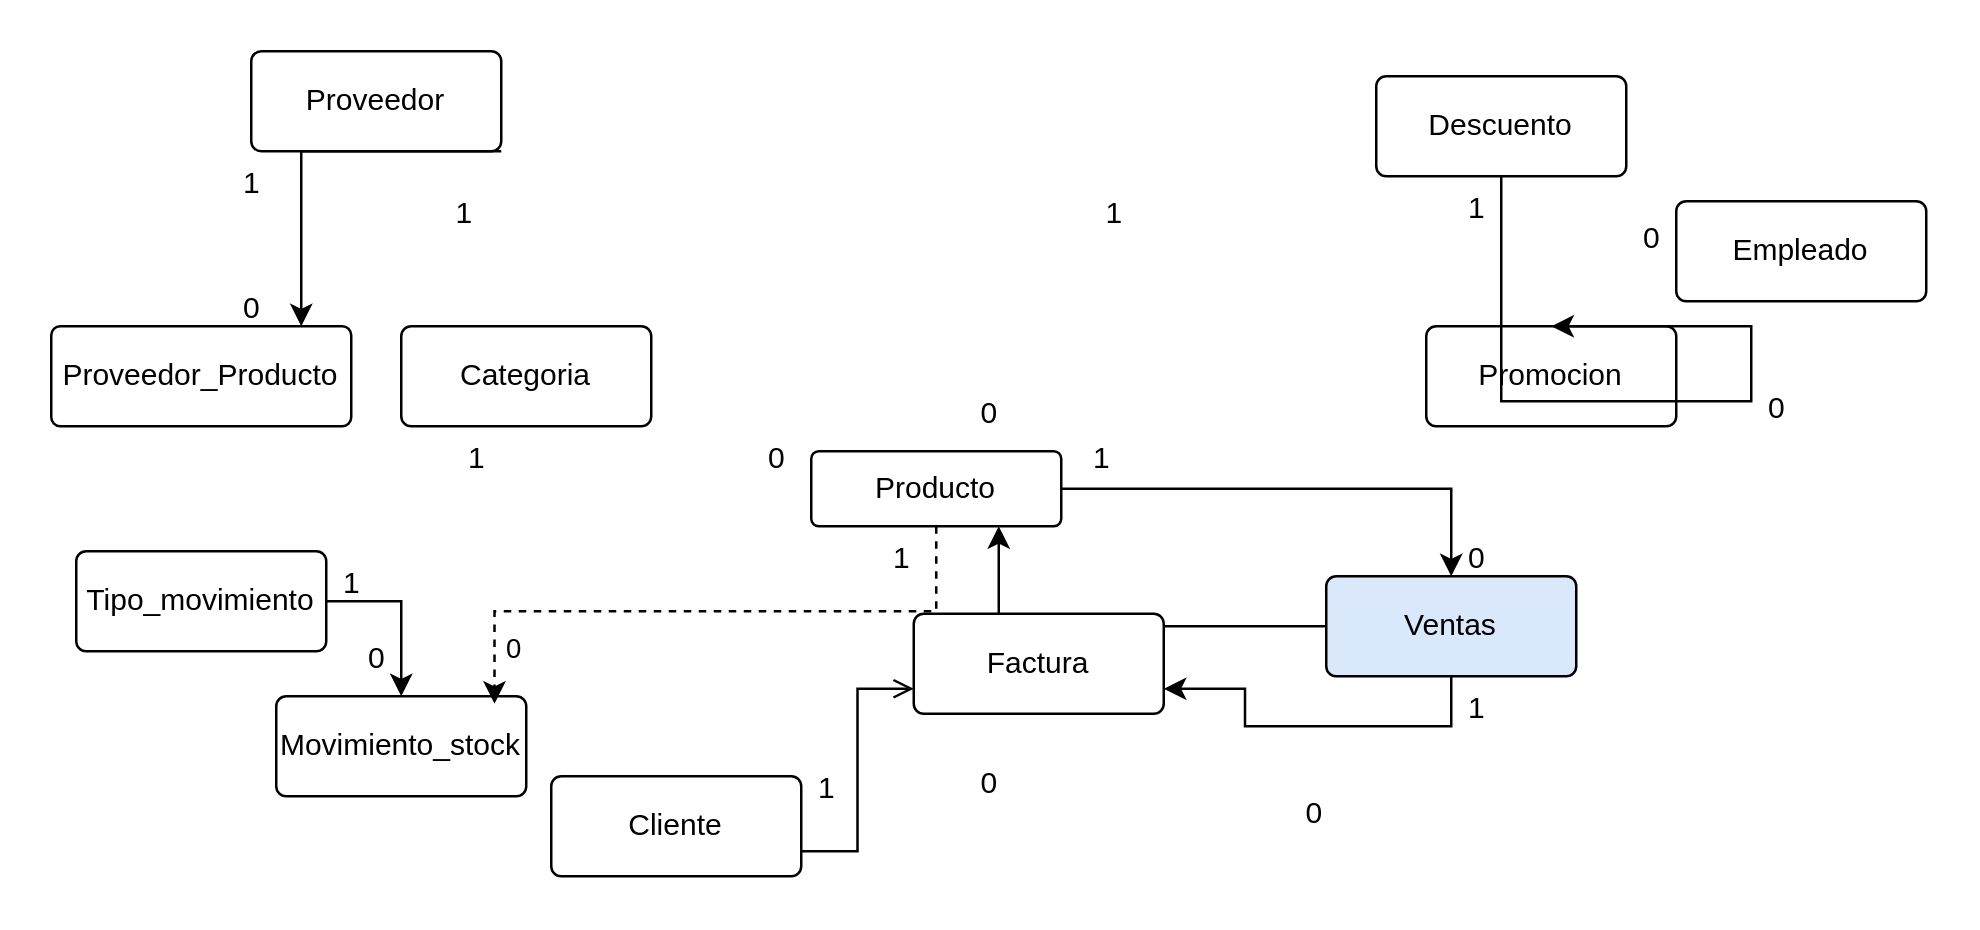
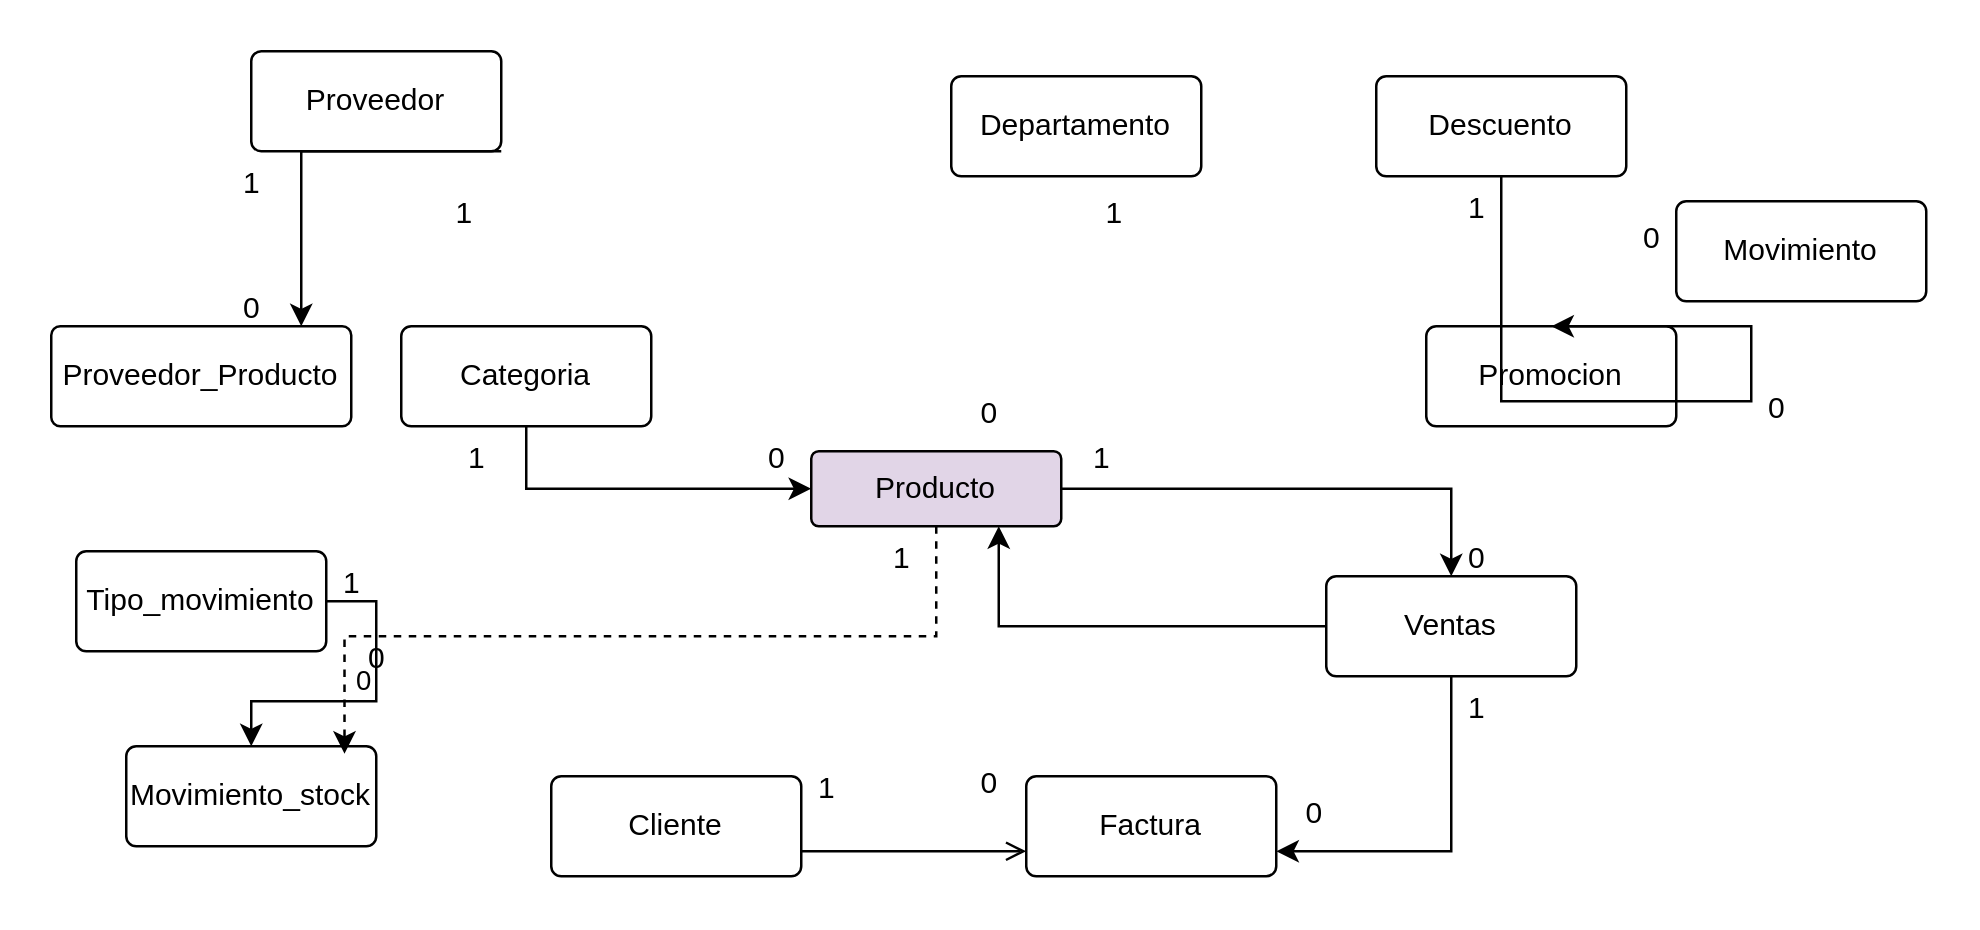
none -> (1076, 126)
(1801, 251) -> (1801, 251)
none -> (629, 489)
(936, 489) -> (936, 489)
(1451, 626) -> (1451, 626)
(1039, 664) -> (1151, 826)
(401, 746) -> (251, 796)
